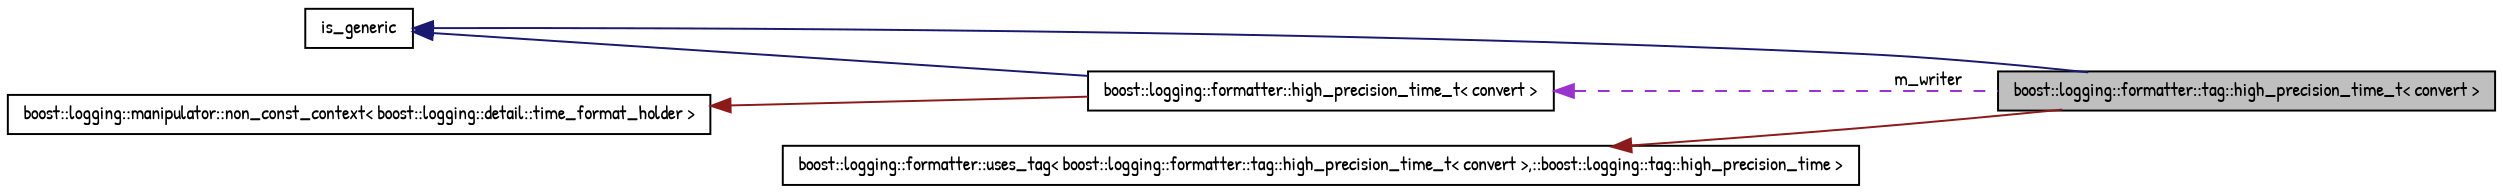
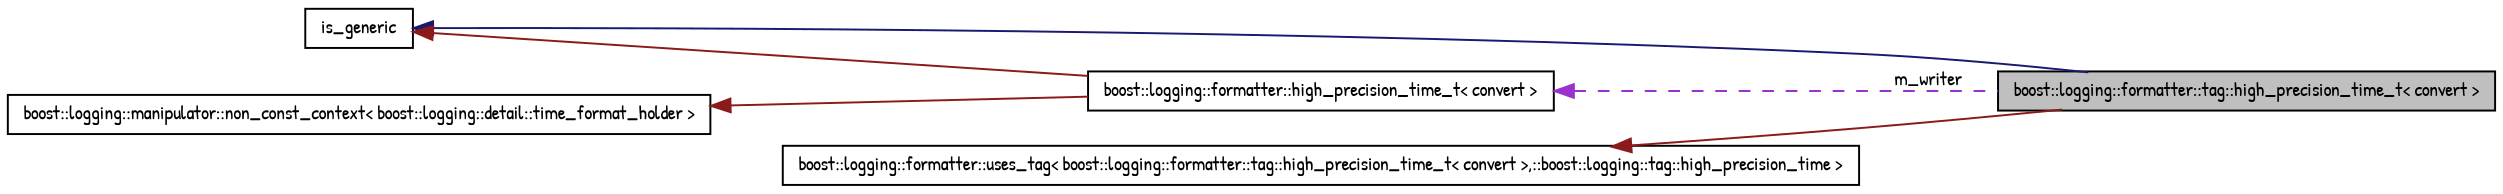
(760, 54) -> (760, 54)
